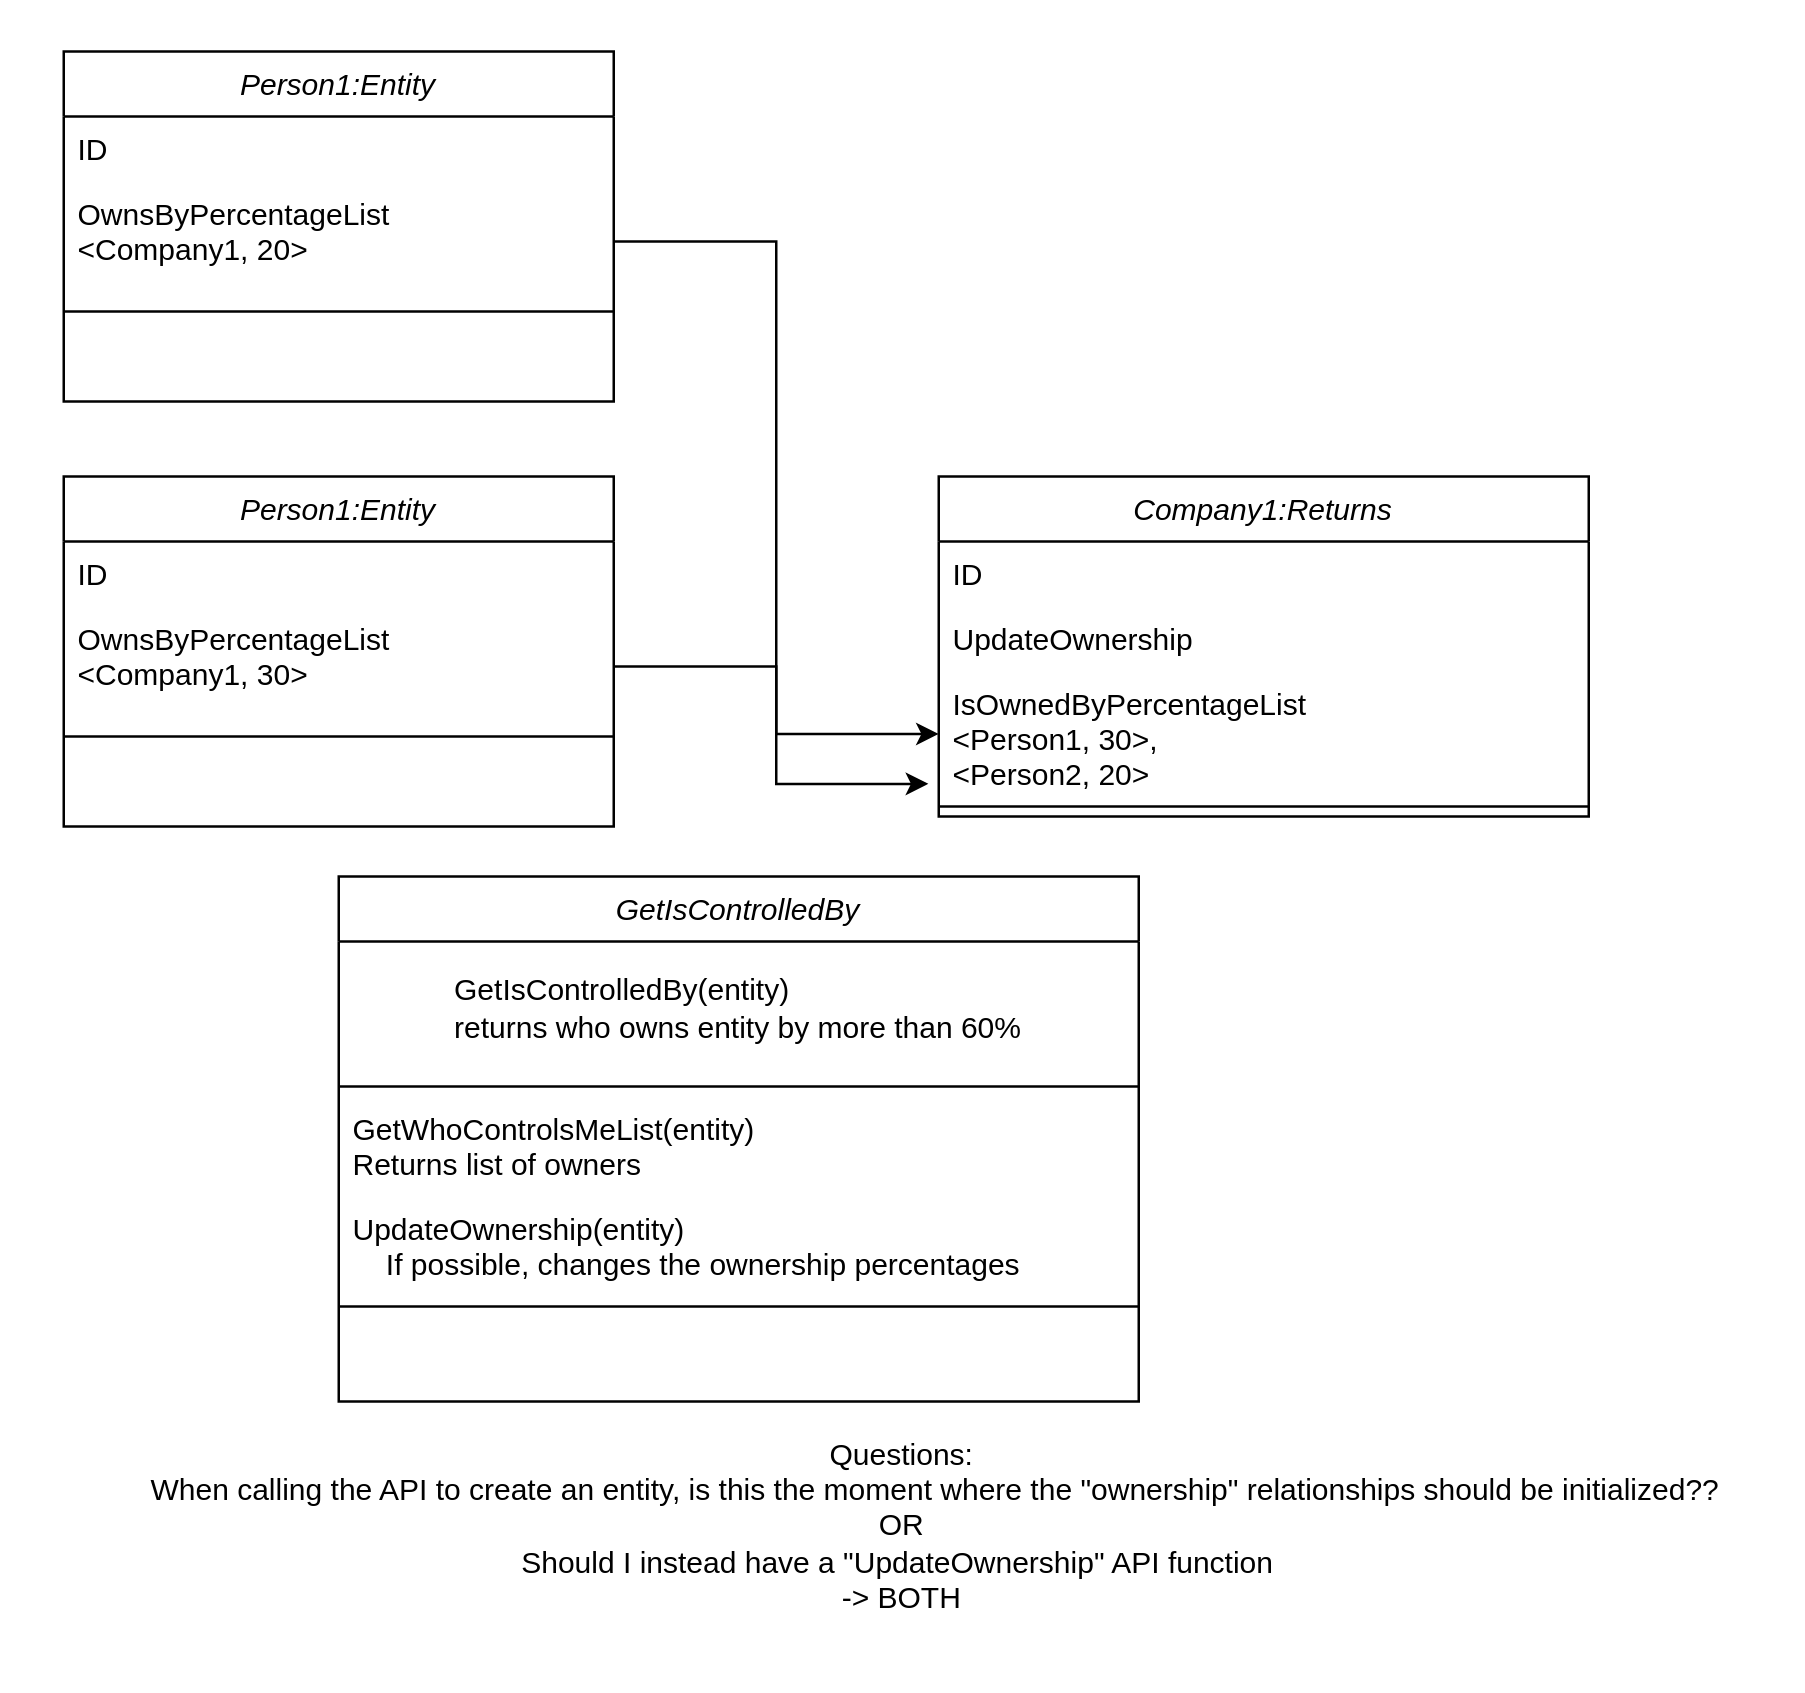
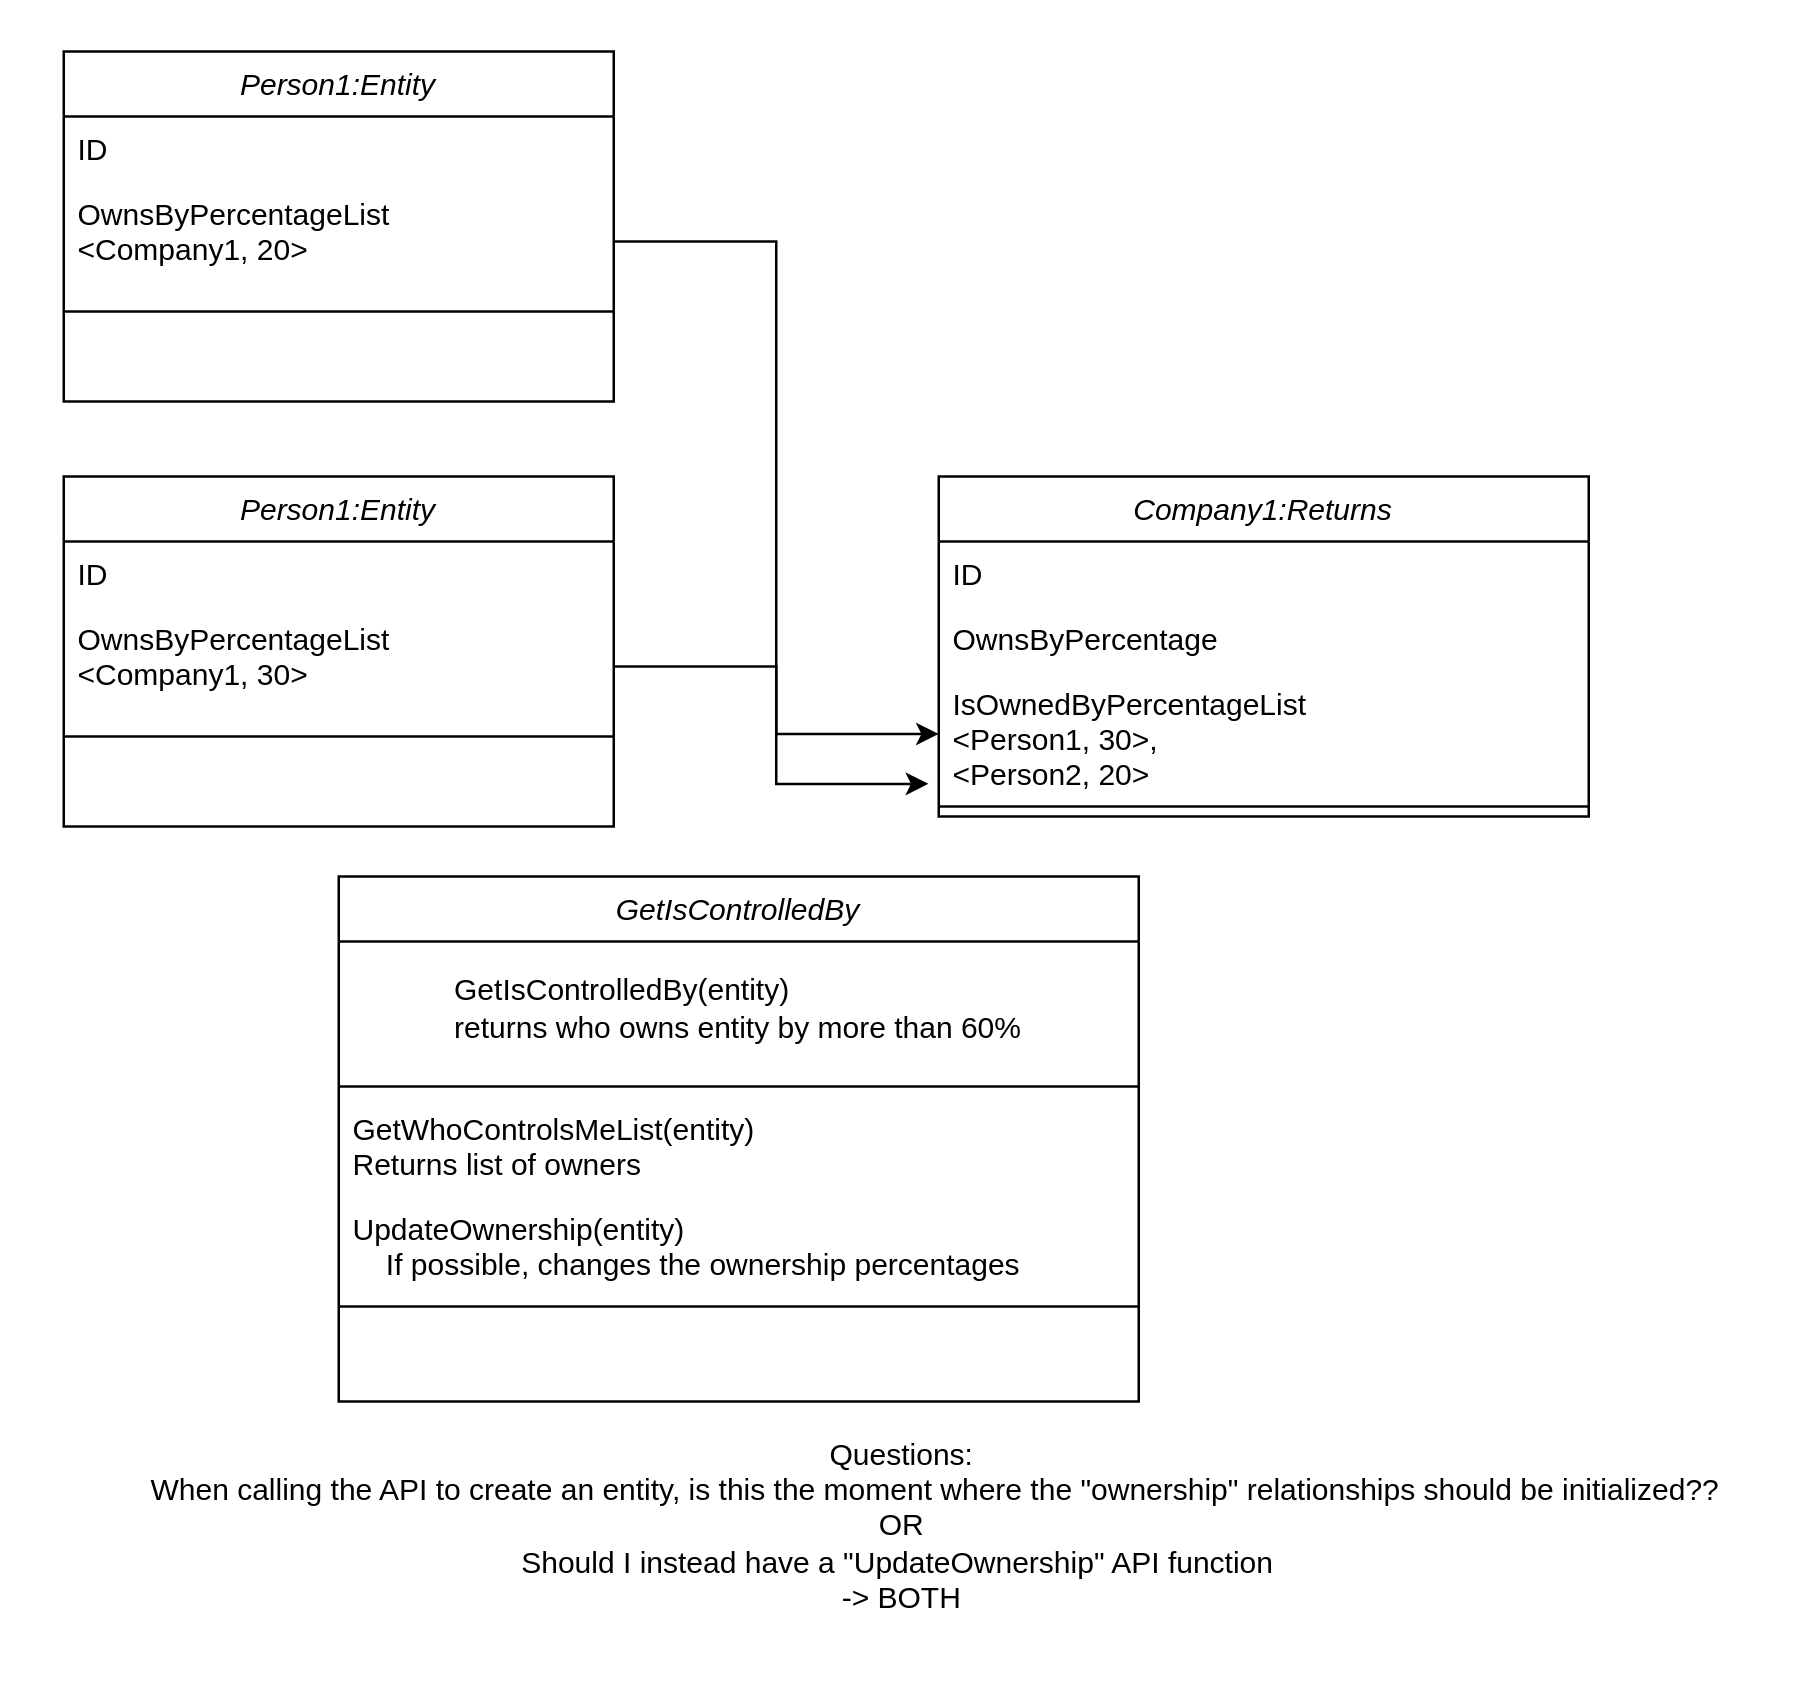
(1075, 640) -> (1087, 640)
